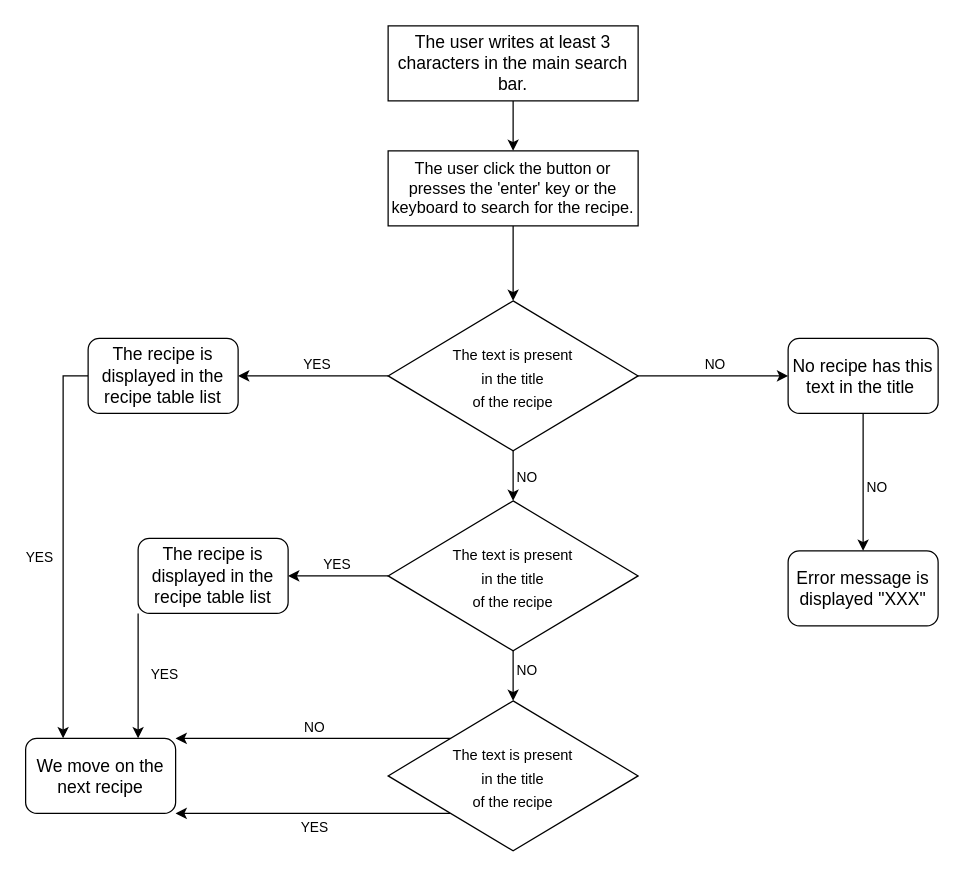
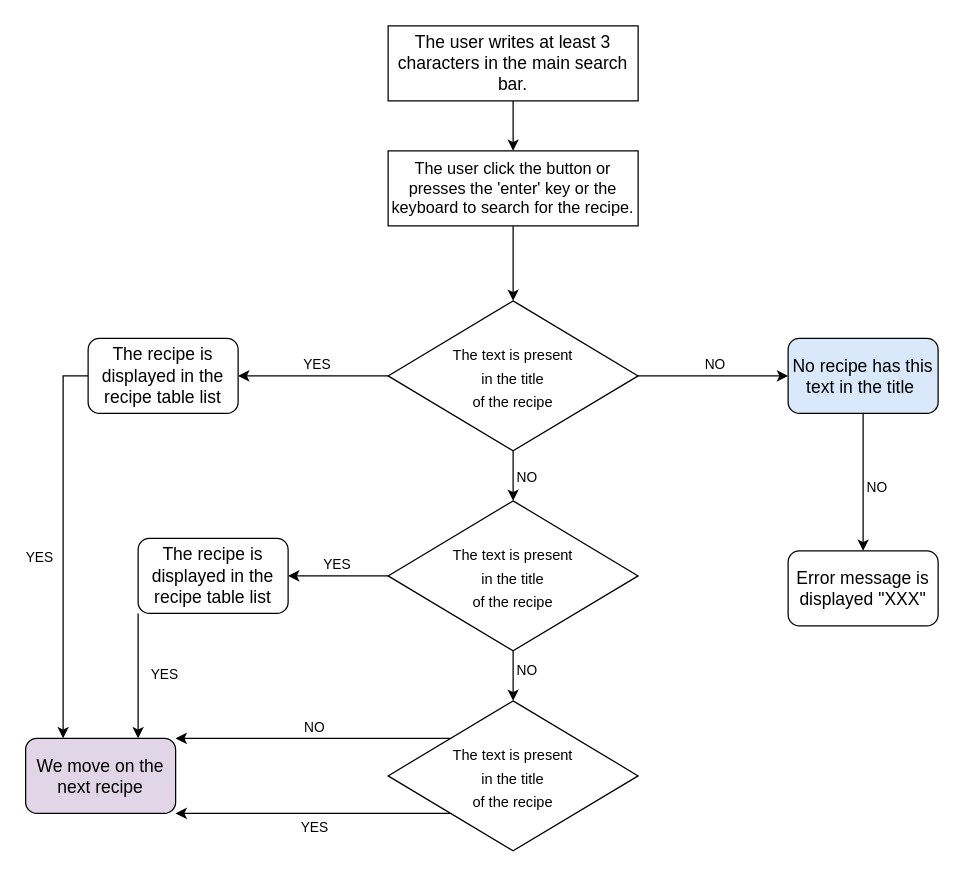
(863, 376) -> (863, 376)
(101, 776) -> (101, 776)
